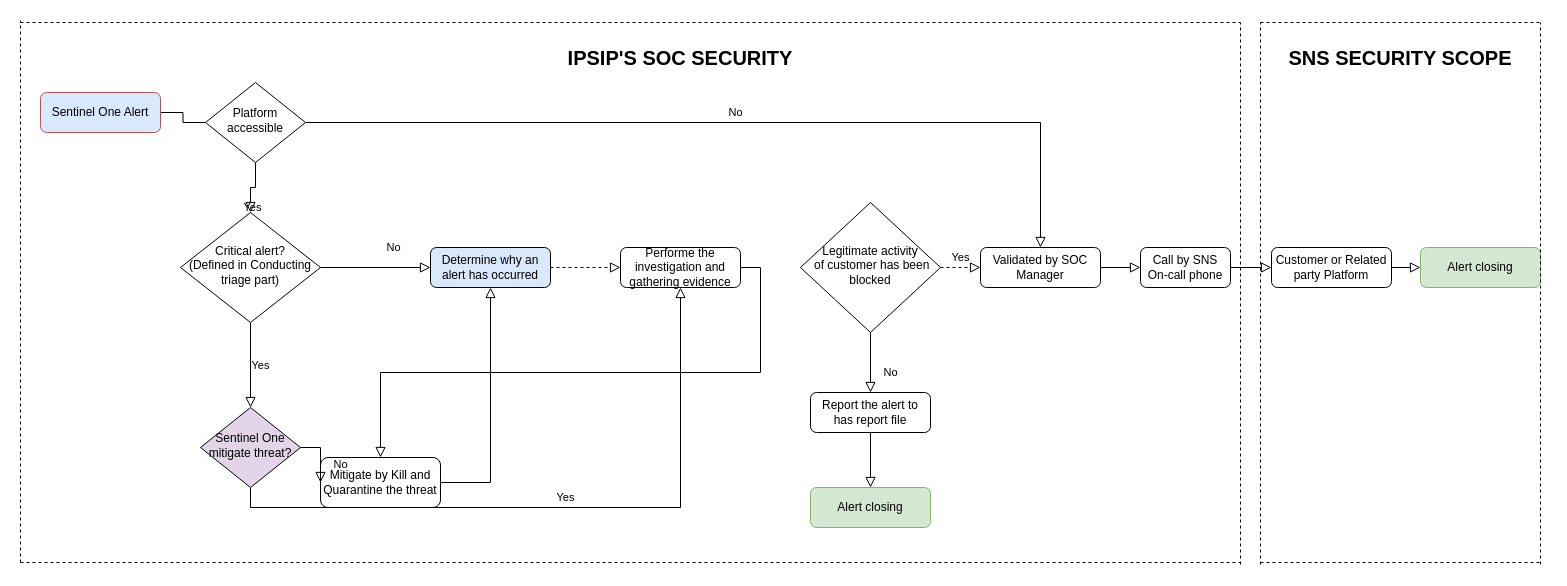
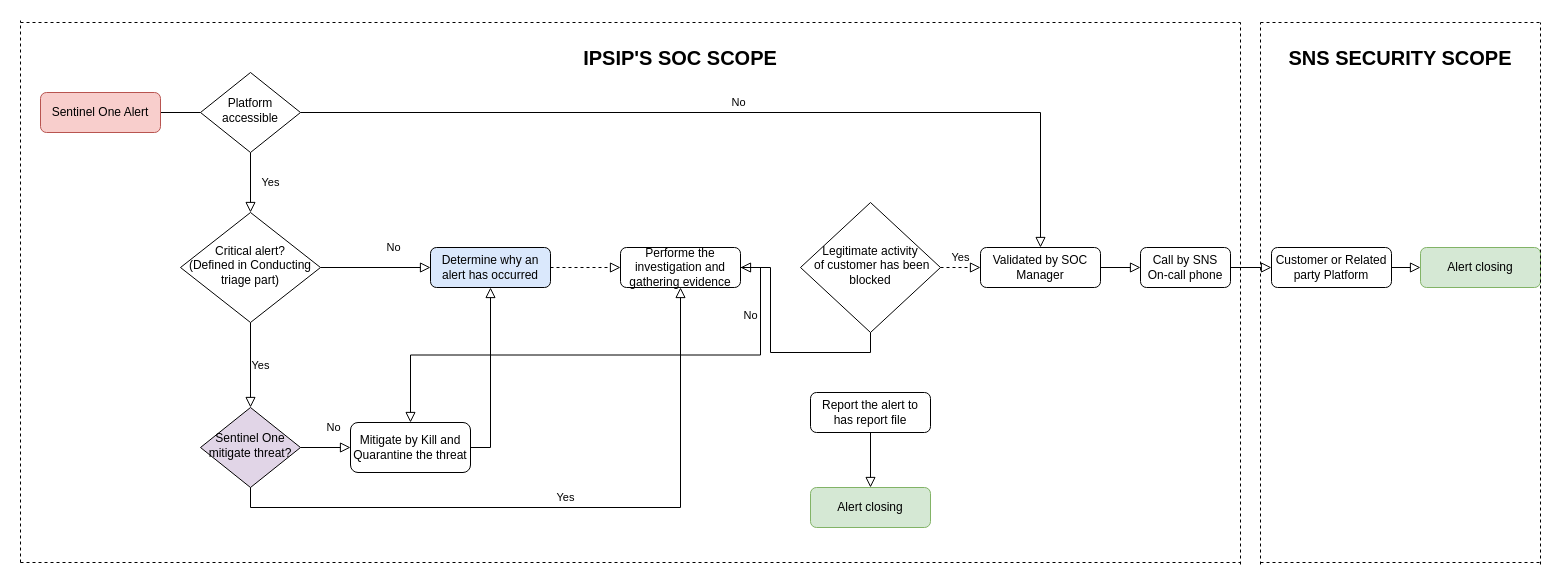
(681, 58) -> (681, 58)
(101, 113) -> (101, 113)
(256, 123) -> (251, 113)
(871, 366) -> (776, 353)
(381, 483) -> (411, 448)
